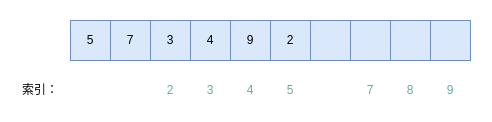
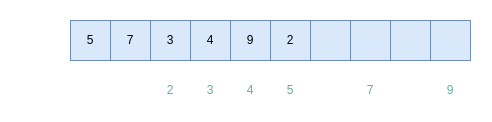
(41, 91) -> none
(411, 91) -> none
